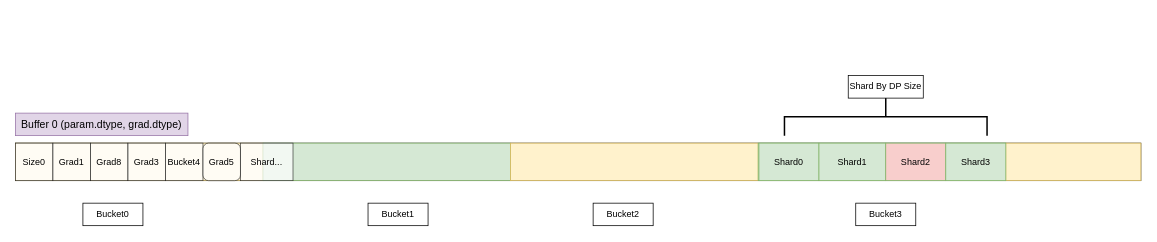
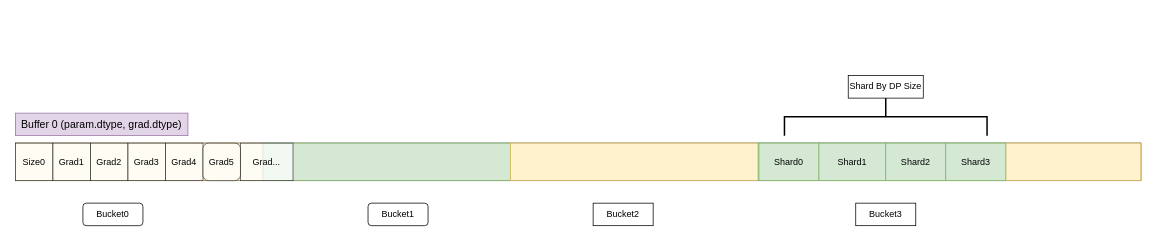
(109, 162) -> (109, 162)
(184, 162) -> (184, 162)
(267, 162) -> (267, 162)
(915, 162) -> (915, 162)
(113, 214) -> (113, 214)
(398, 214) -> (398, 214)
